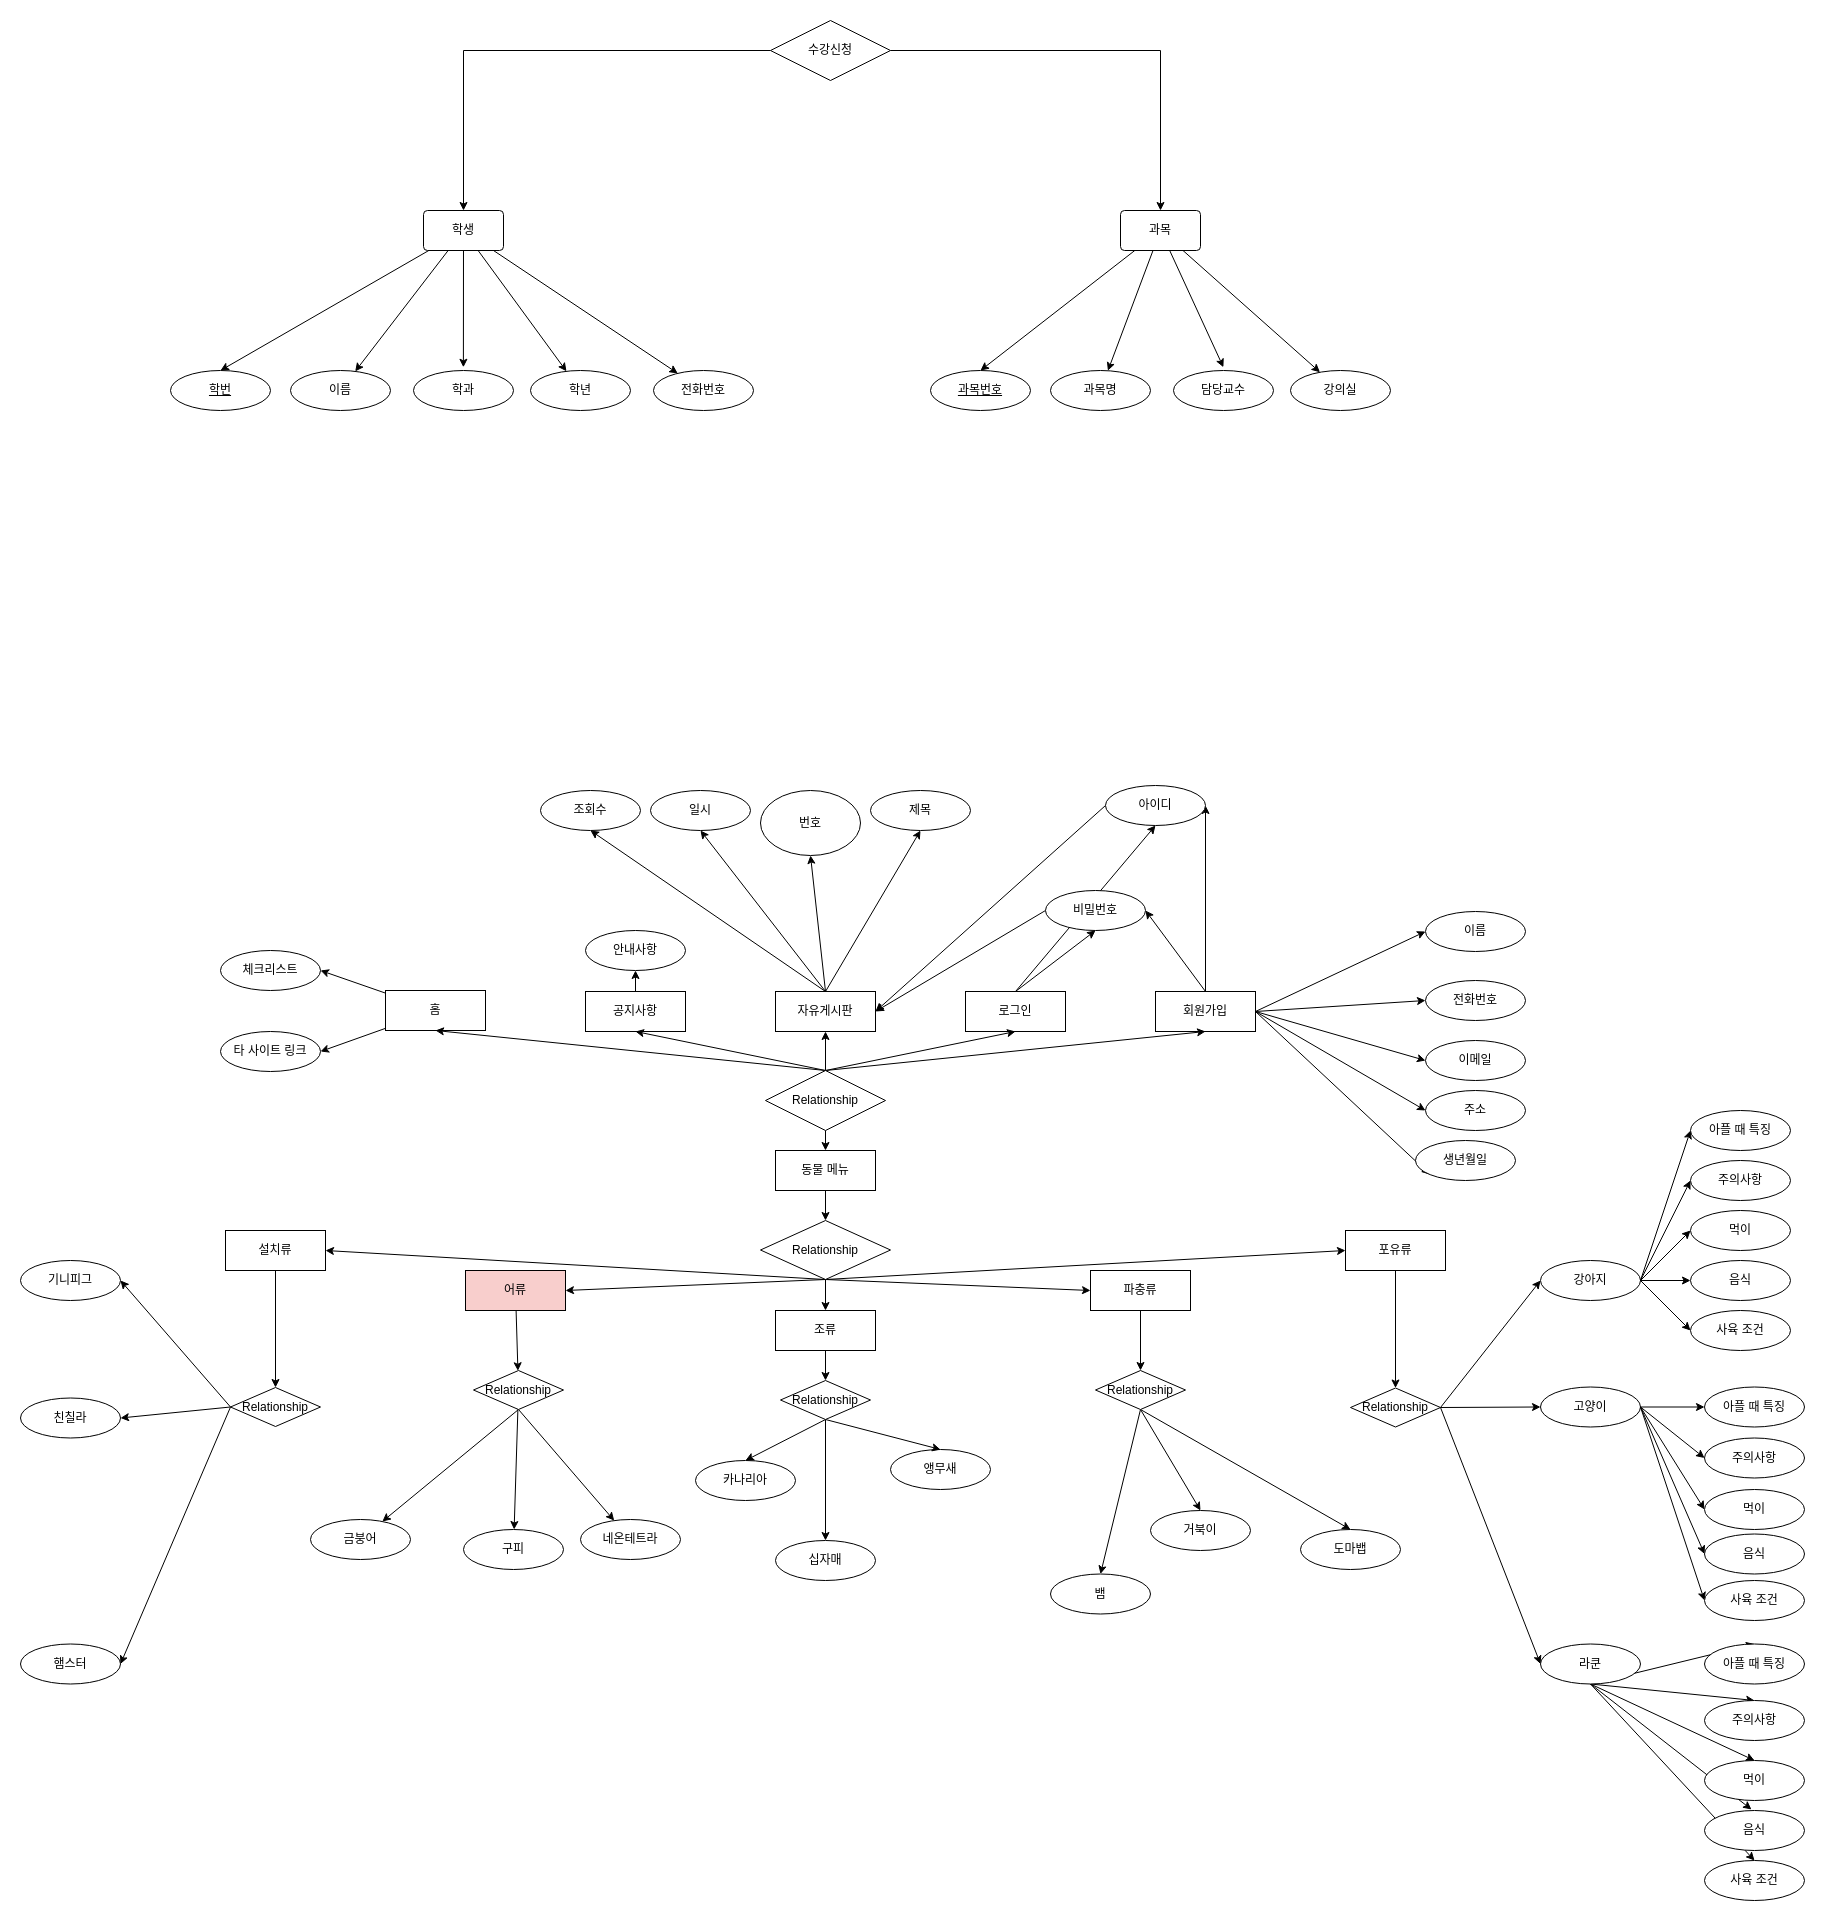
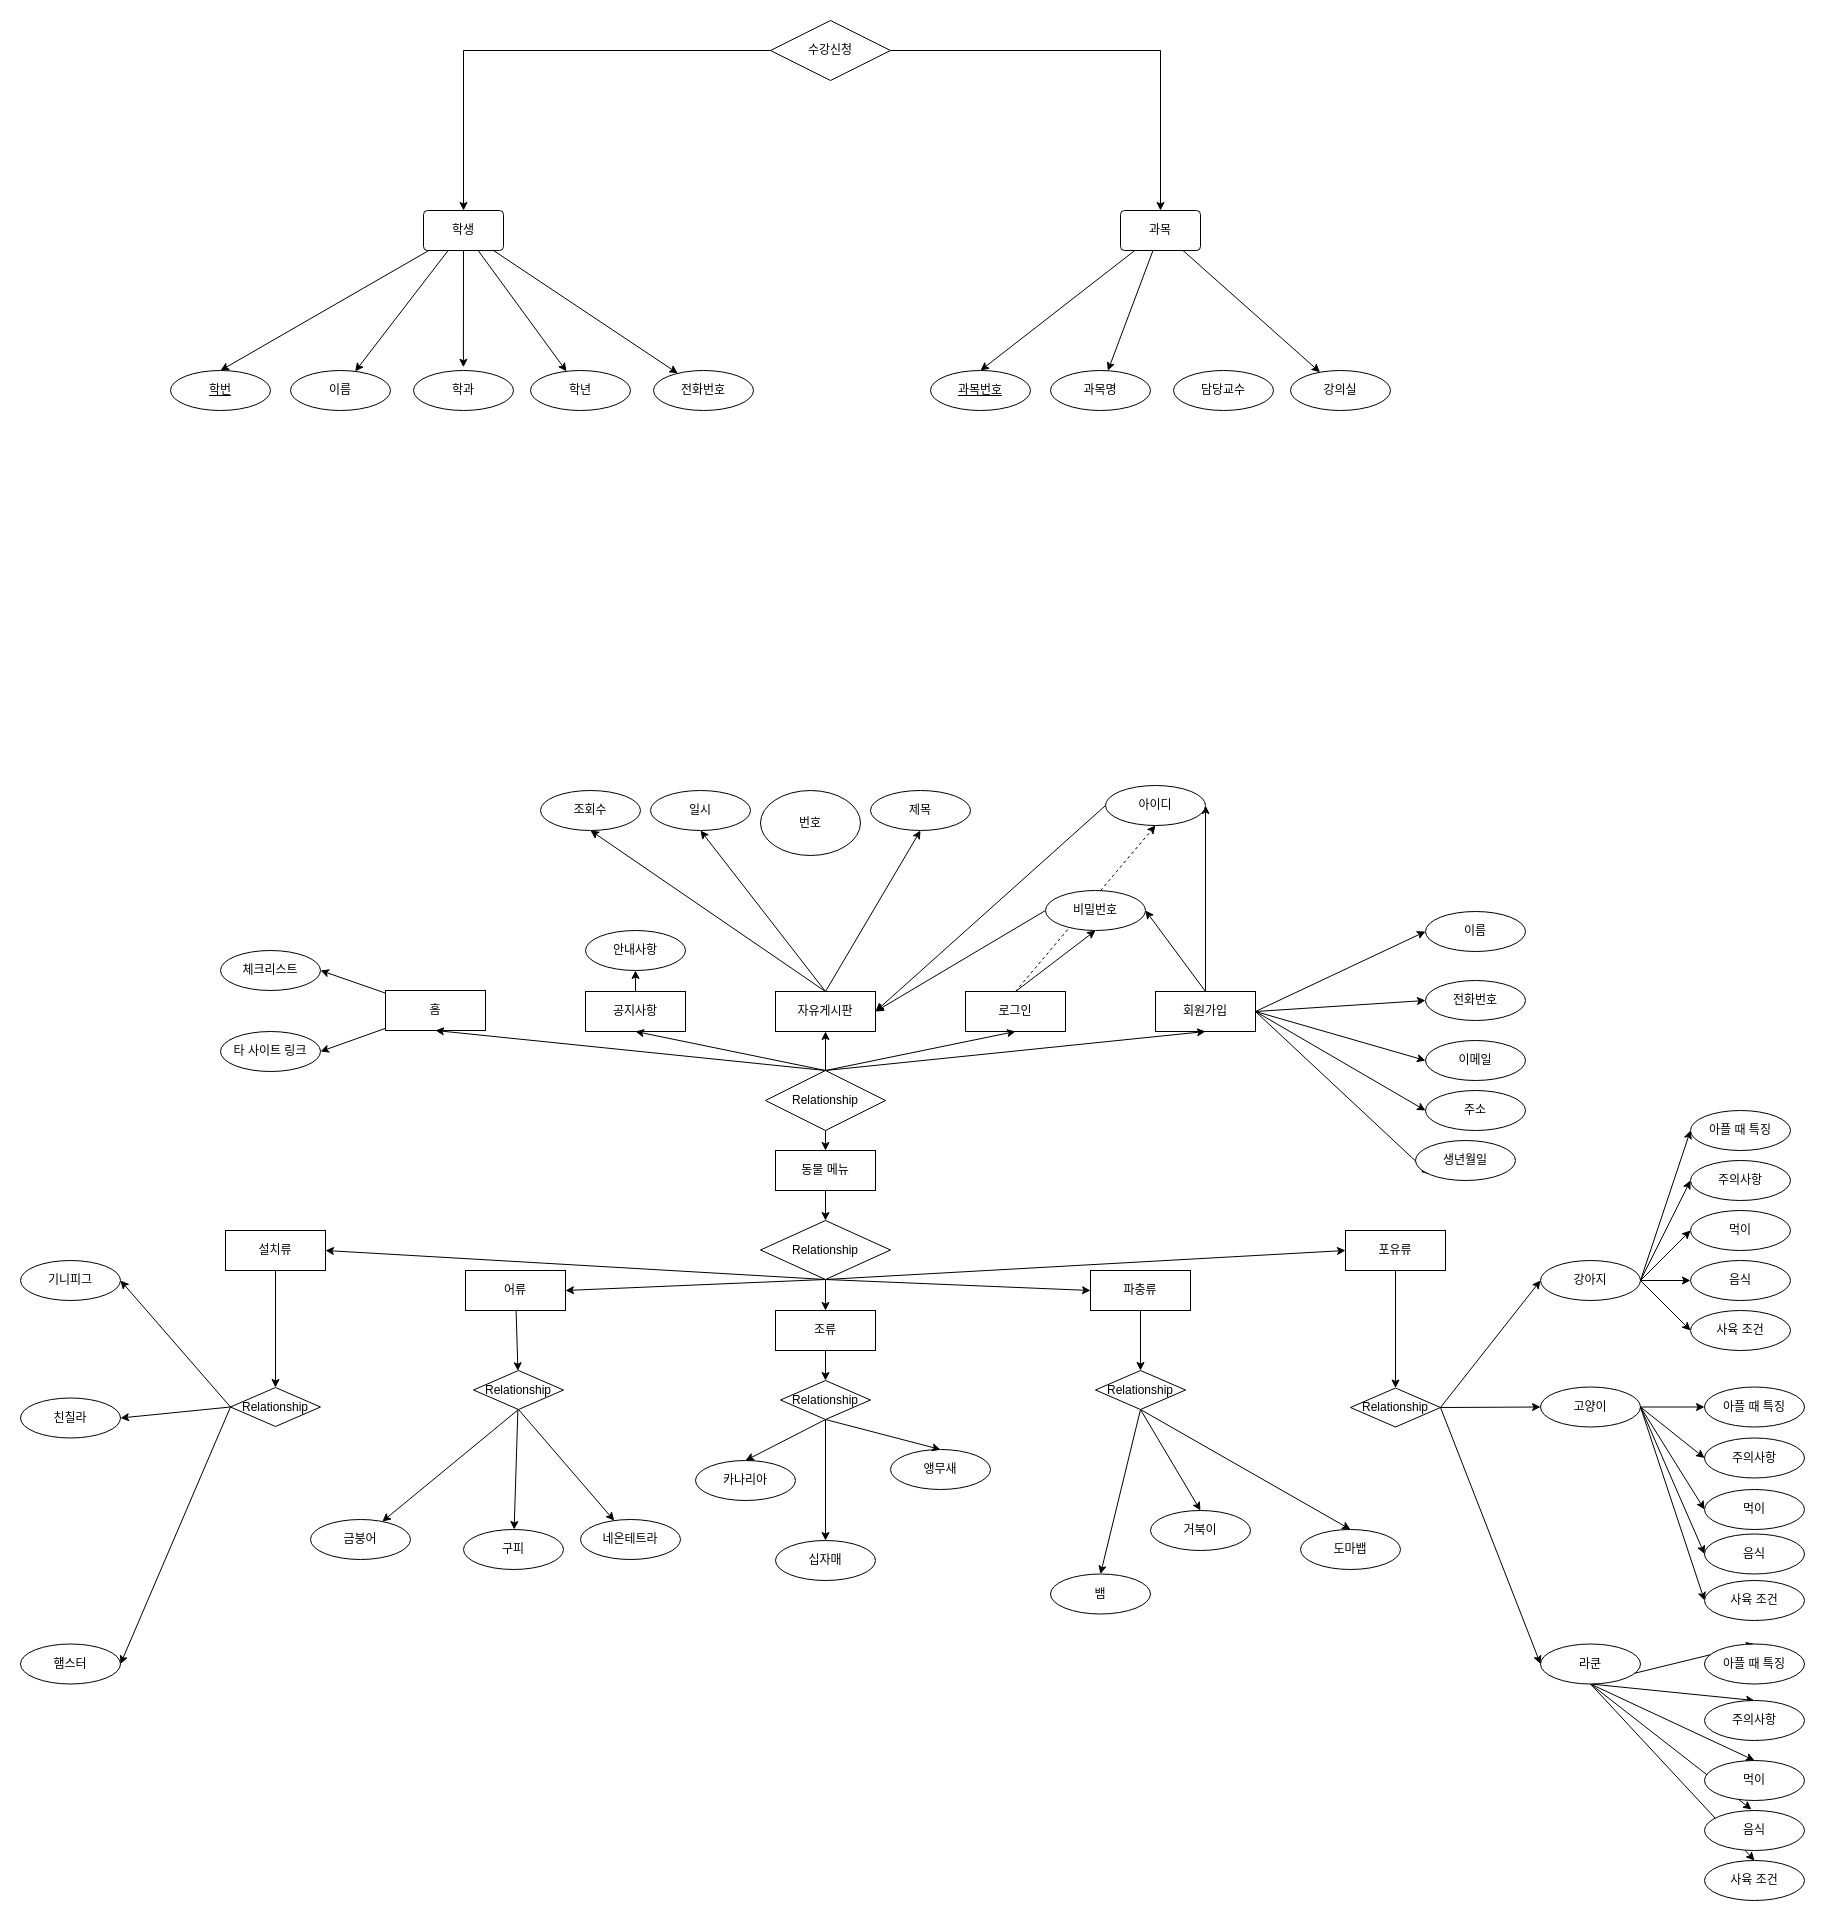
(1195, 306) -> none
(1126, 860) -> (1126, 860)
(818, 925) -> none
(516, 1291) -> (516, 1291)
